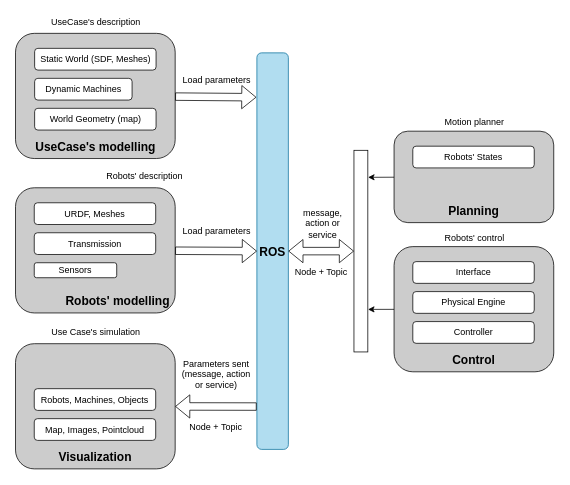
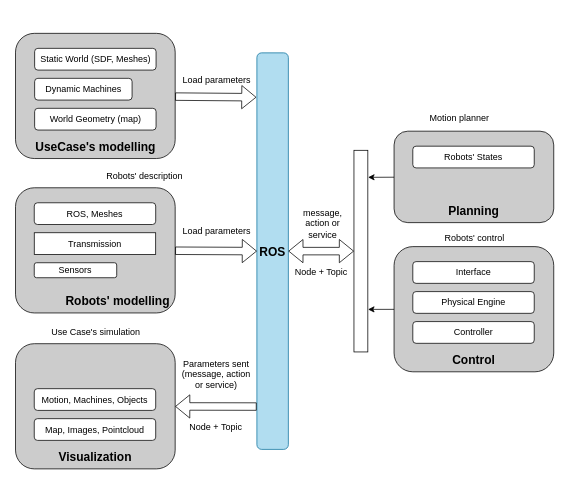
(95, 22) -> none
(474, 122) -> (459, 119)
(95, 214) -> (95, 214)
(95, 244) -> (95, 244)
(95, 400) -> (95, 400)
